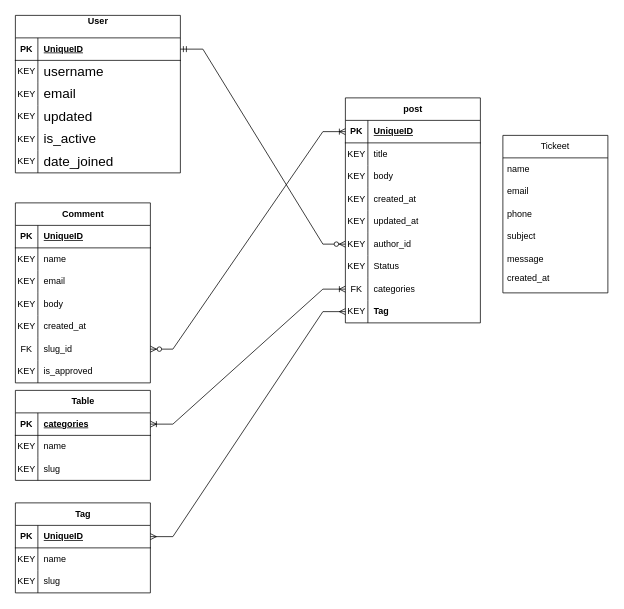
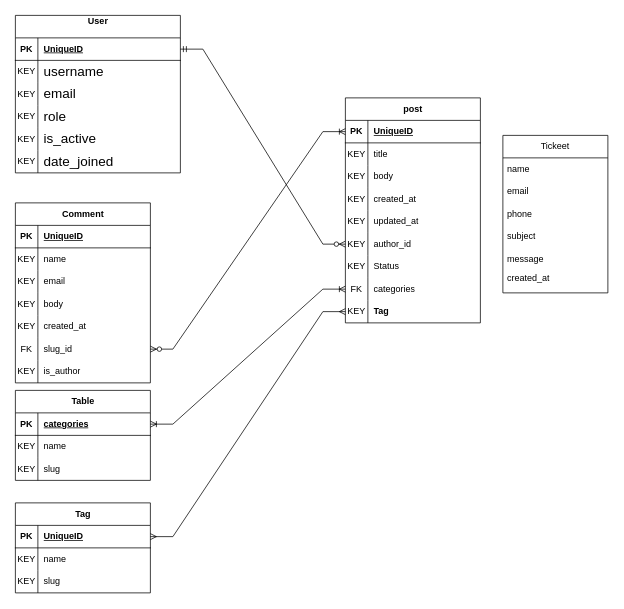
(62, 117) -> (53, 117)
(70, 372) -> (65, 372)
